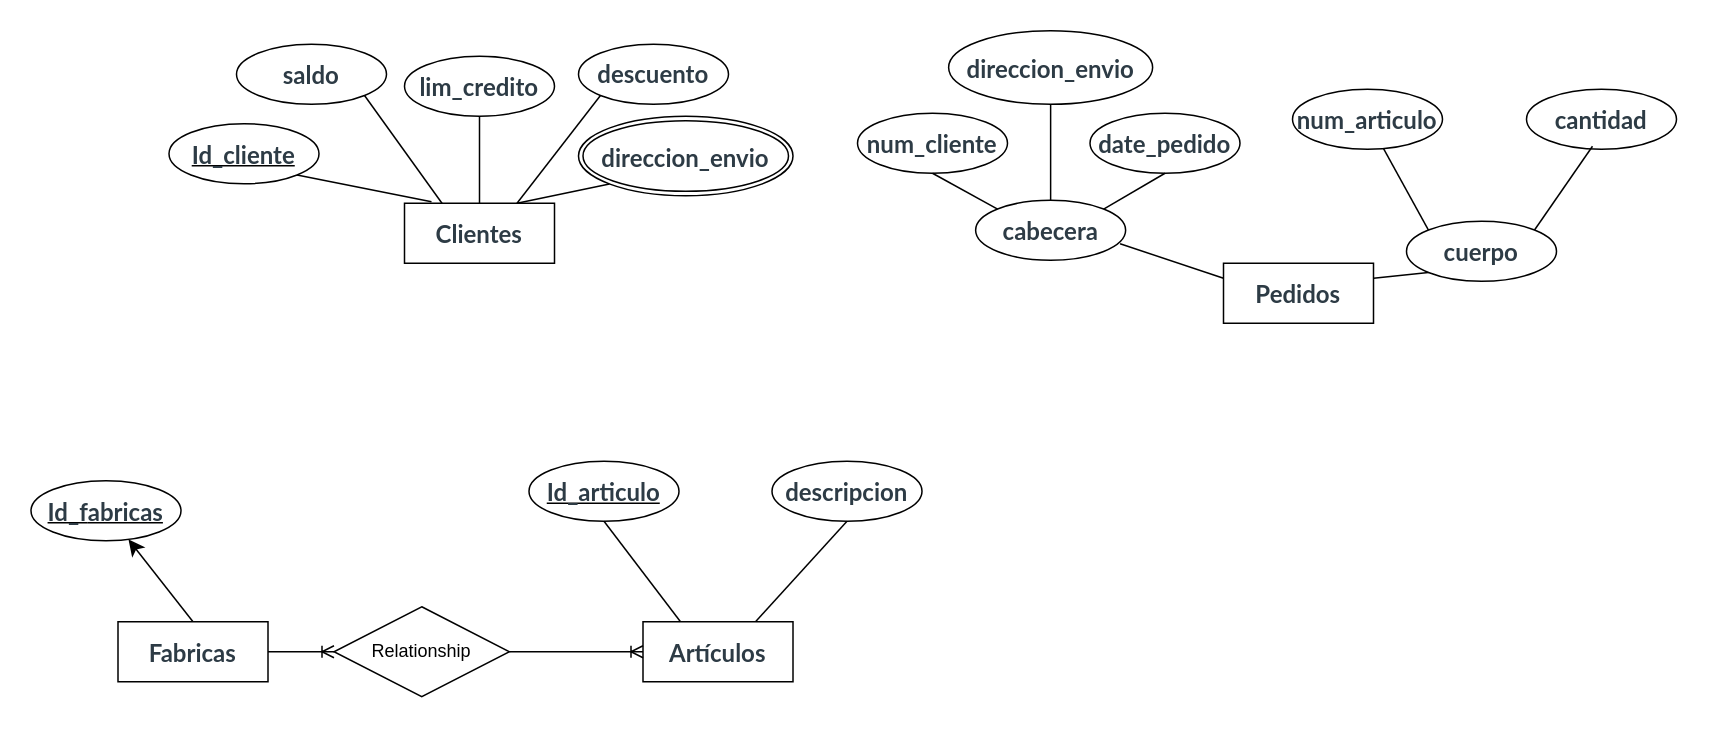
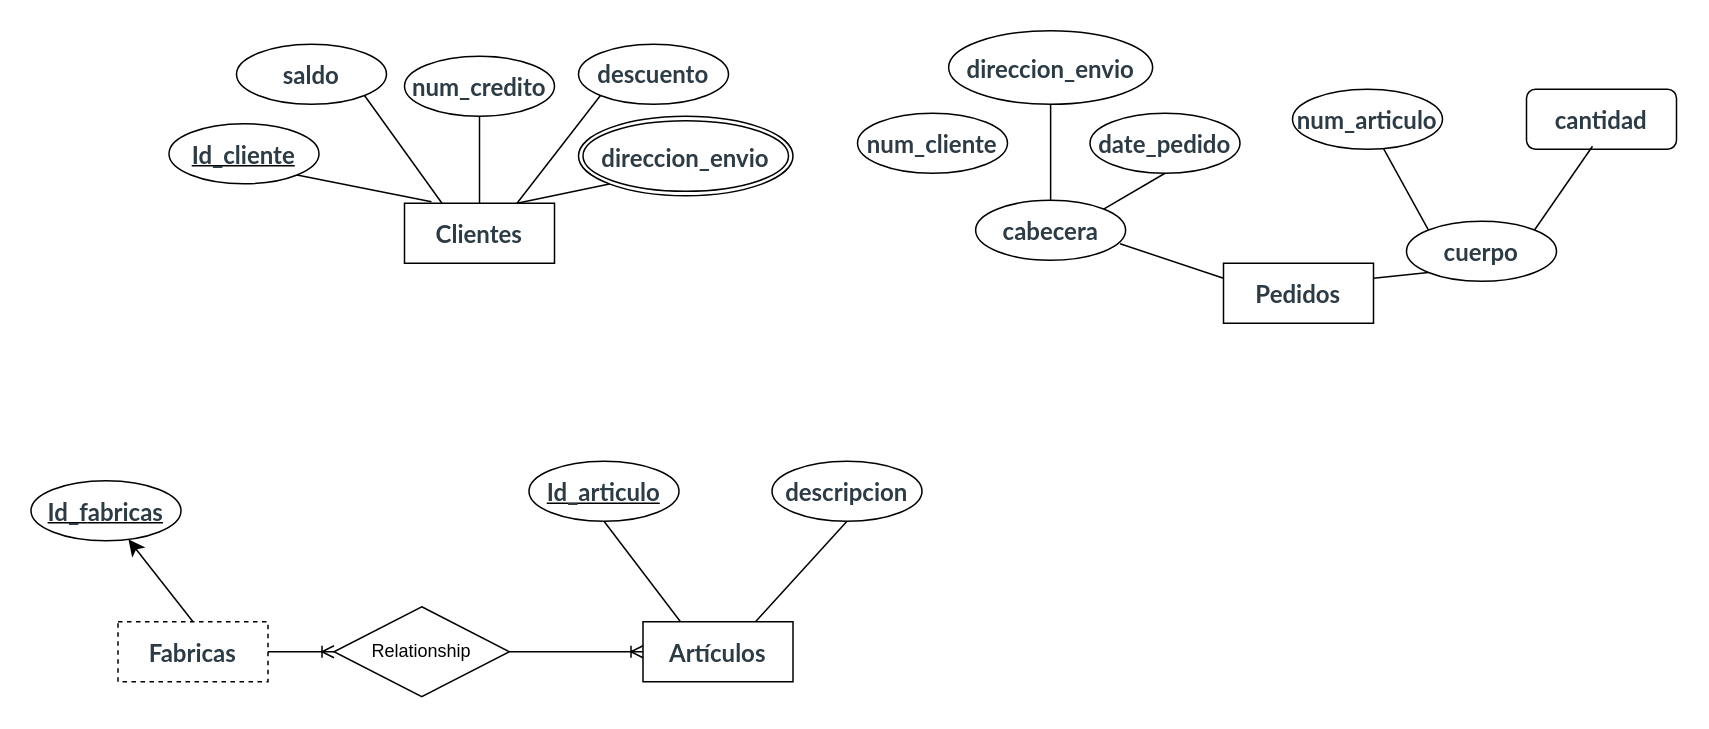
(479, 86) -> (479, 86)
(1601, 119) -> (1601, 119)
(965, 191) -> none
(193, 652) -> (193, 652)
